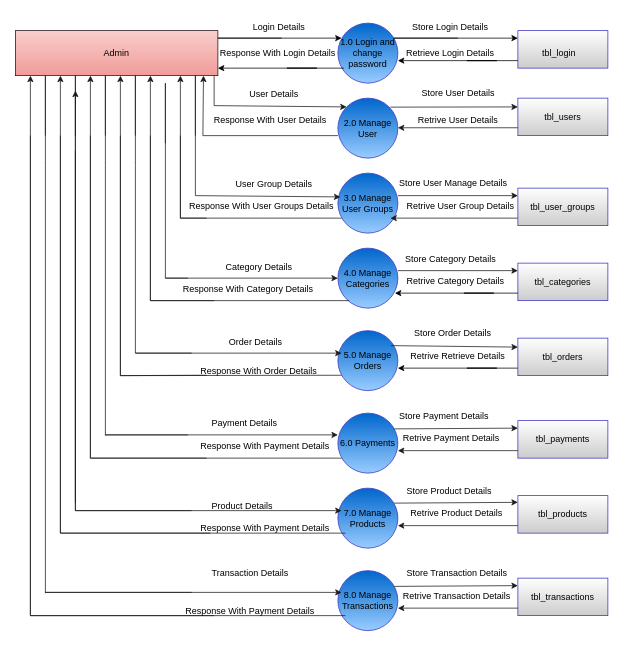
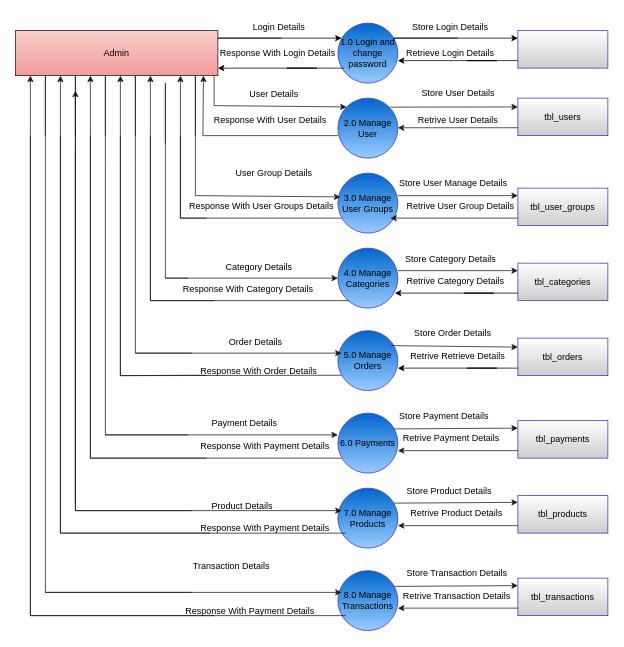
(559, 53) -> none
(274, 184) -> (274, 173)
(263, 578) -> (244, 570)
